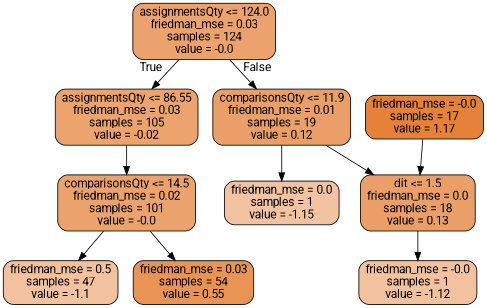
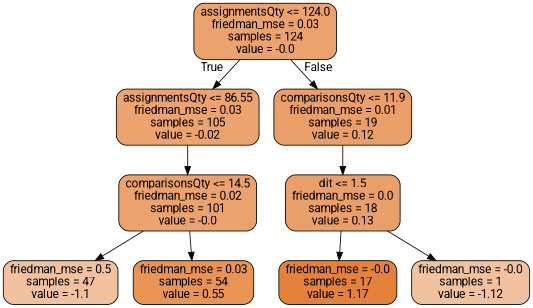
(422, 153) -> (340, 242)
(282, 203) -> none
